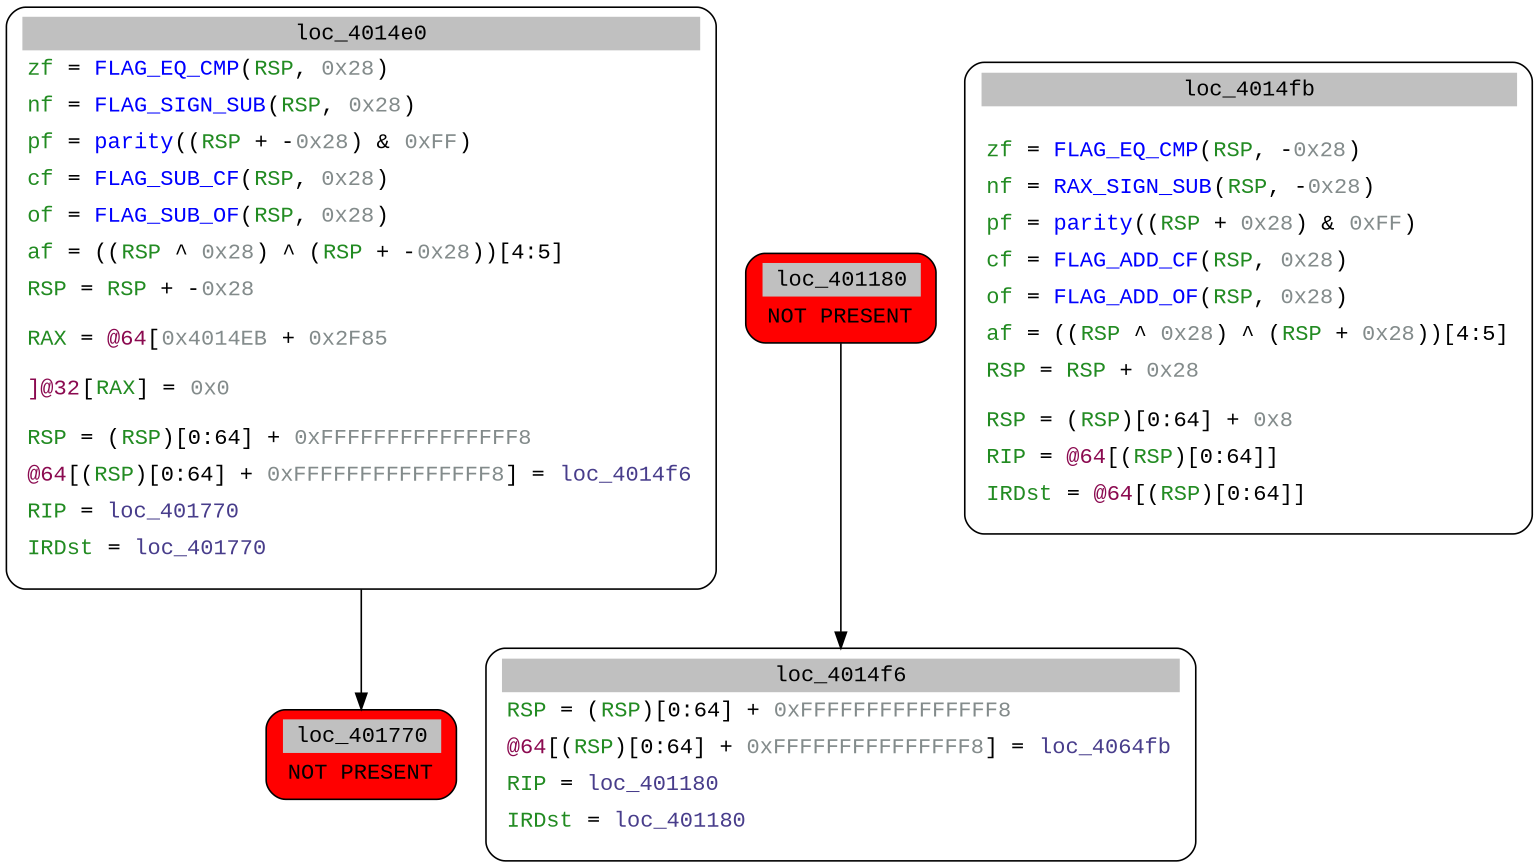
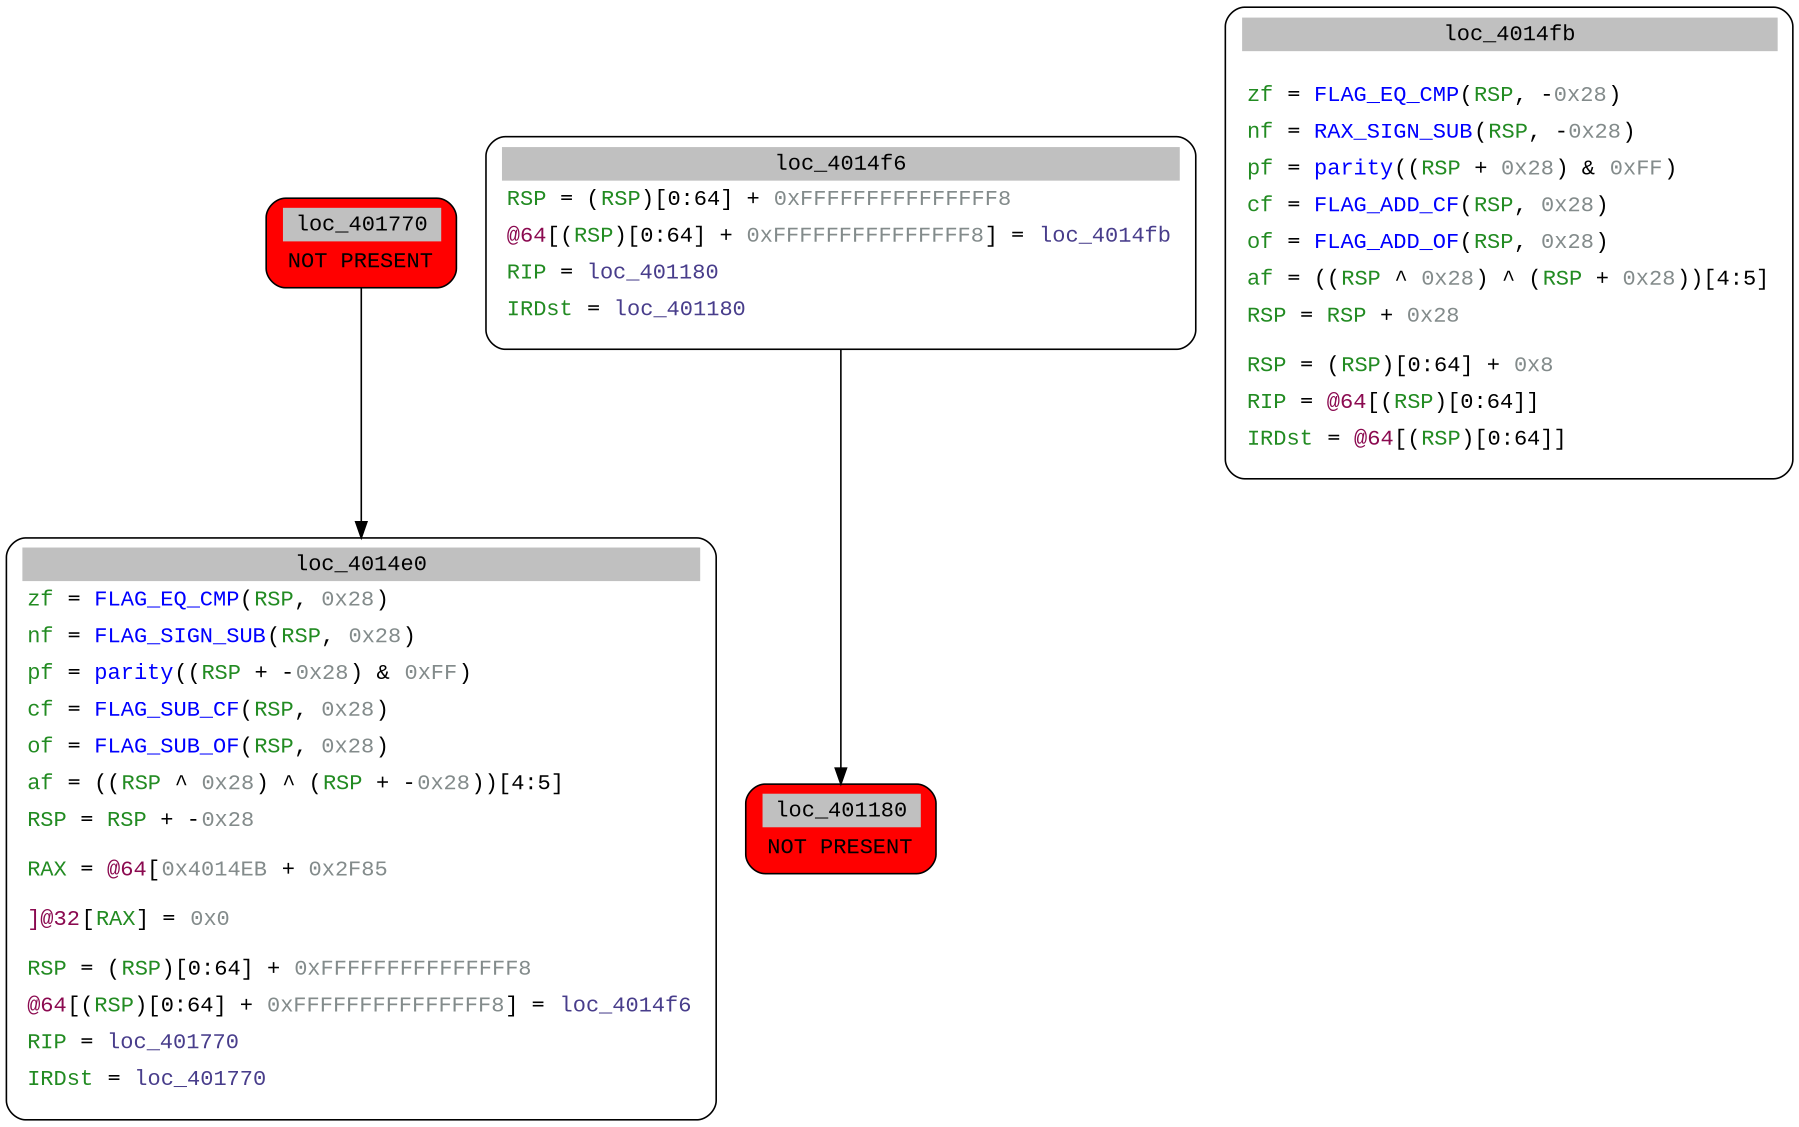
(841, 488) -> (841, 559)
(361, 641) -> (361, 405)
(1105, 747) -> (1105, 235)
